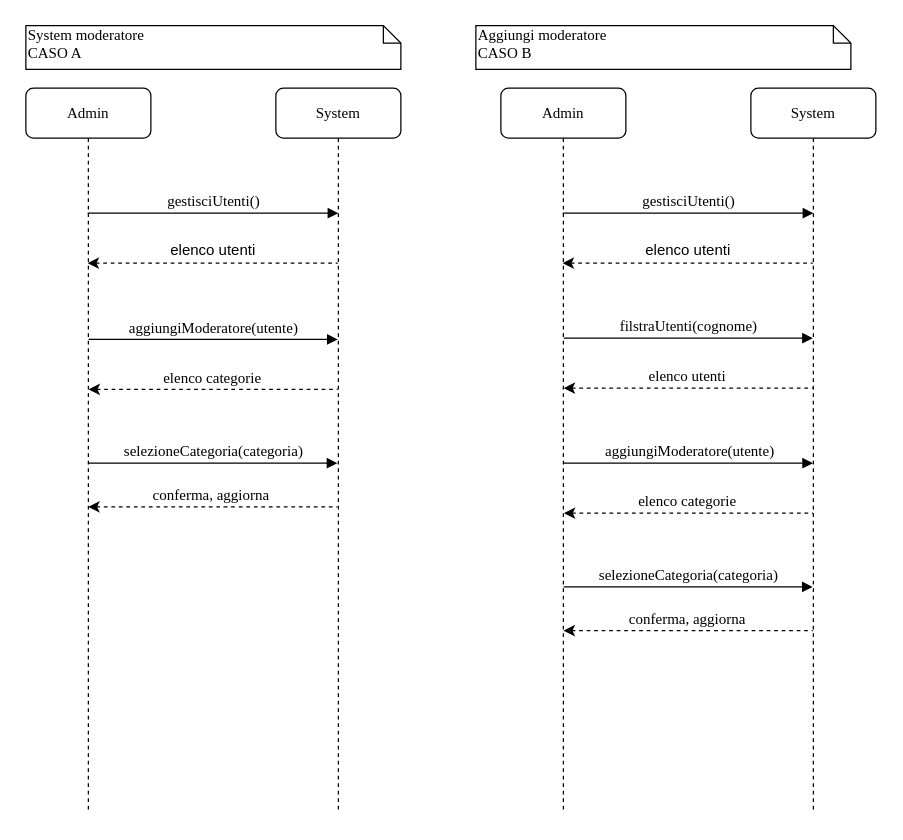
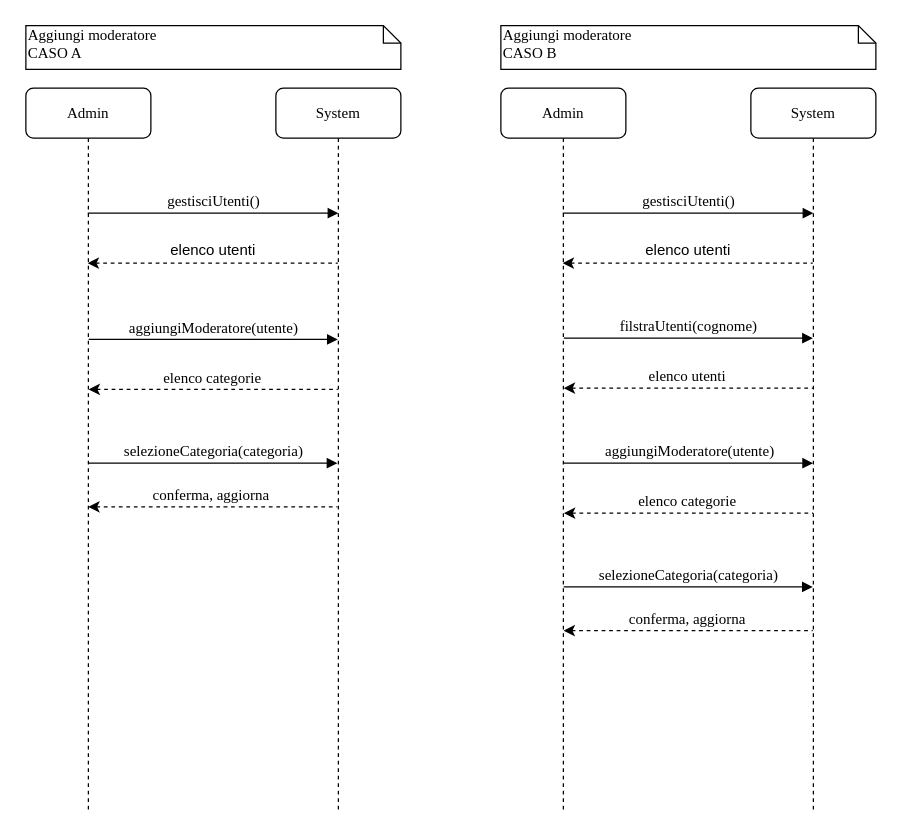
(98, 45) -> (102, 45)
(663, 48) -> (688, 48)
